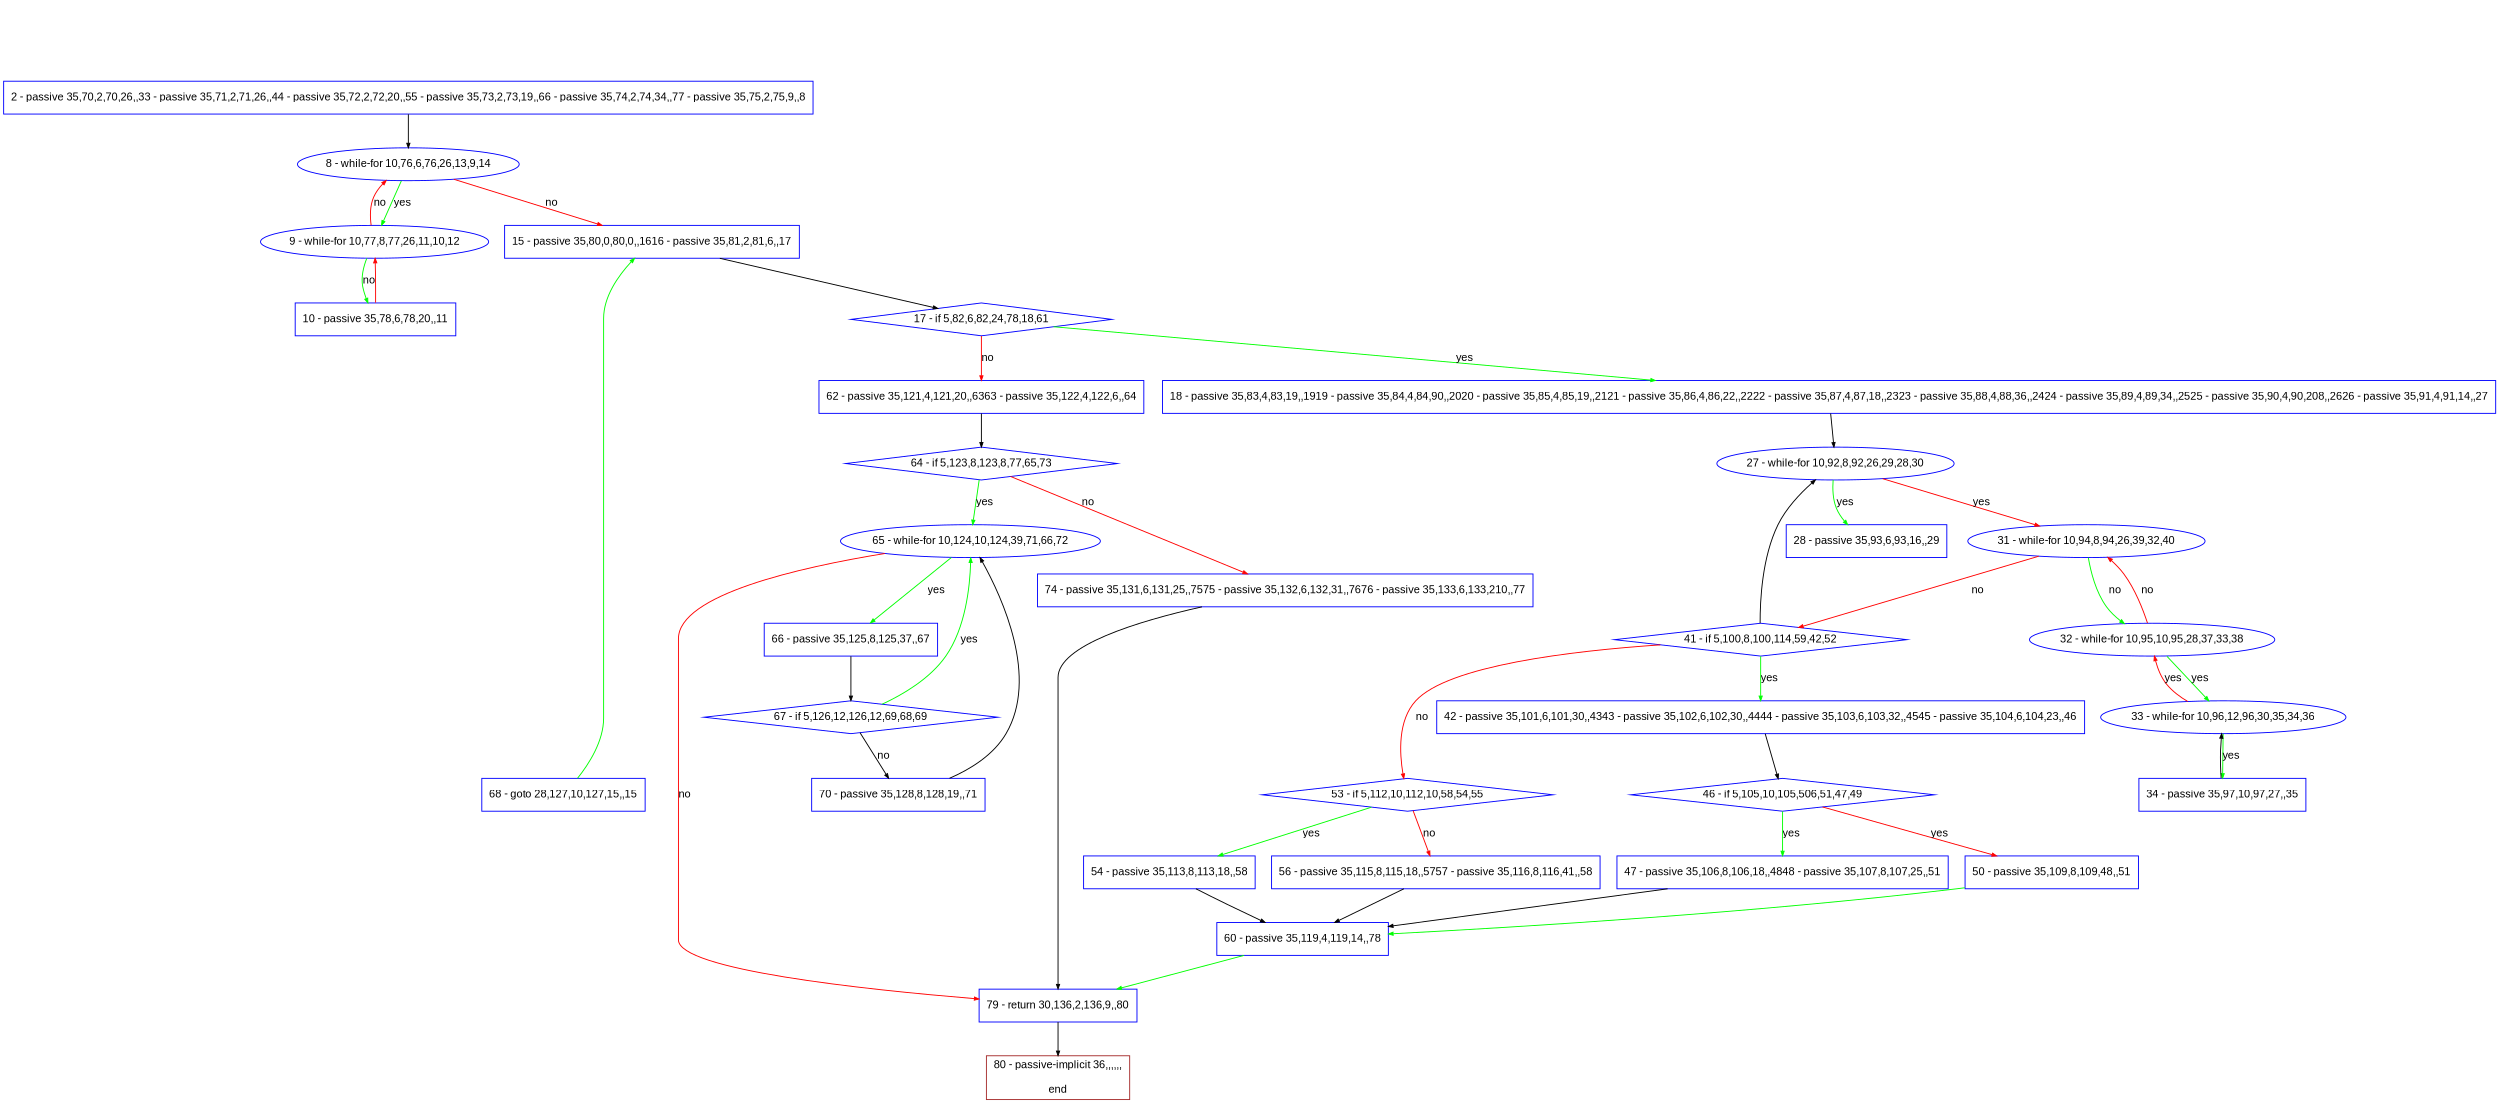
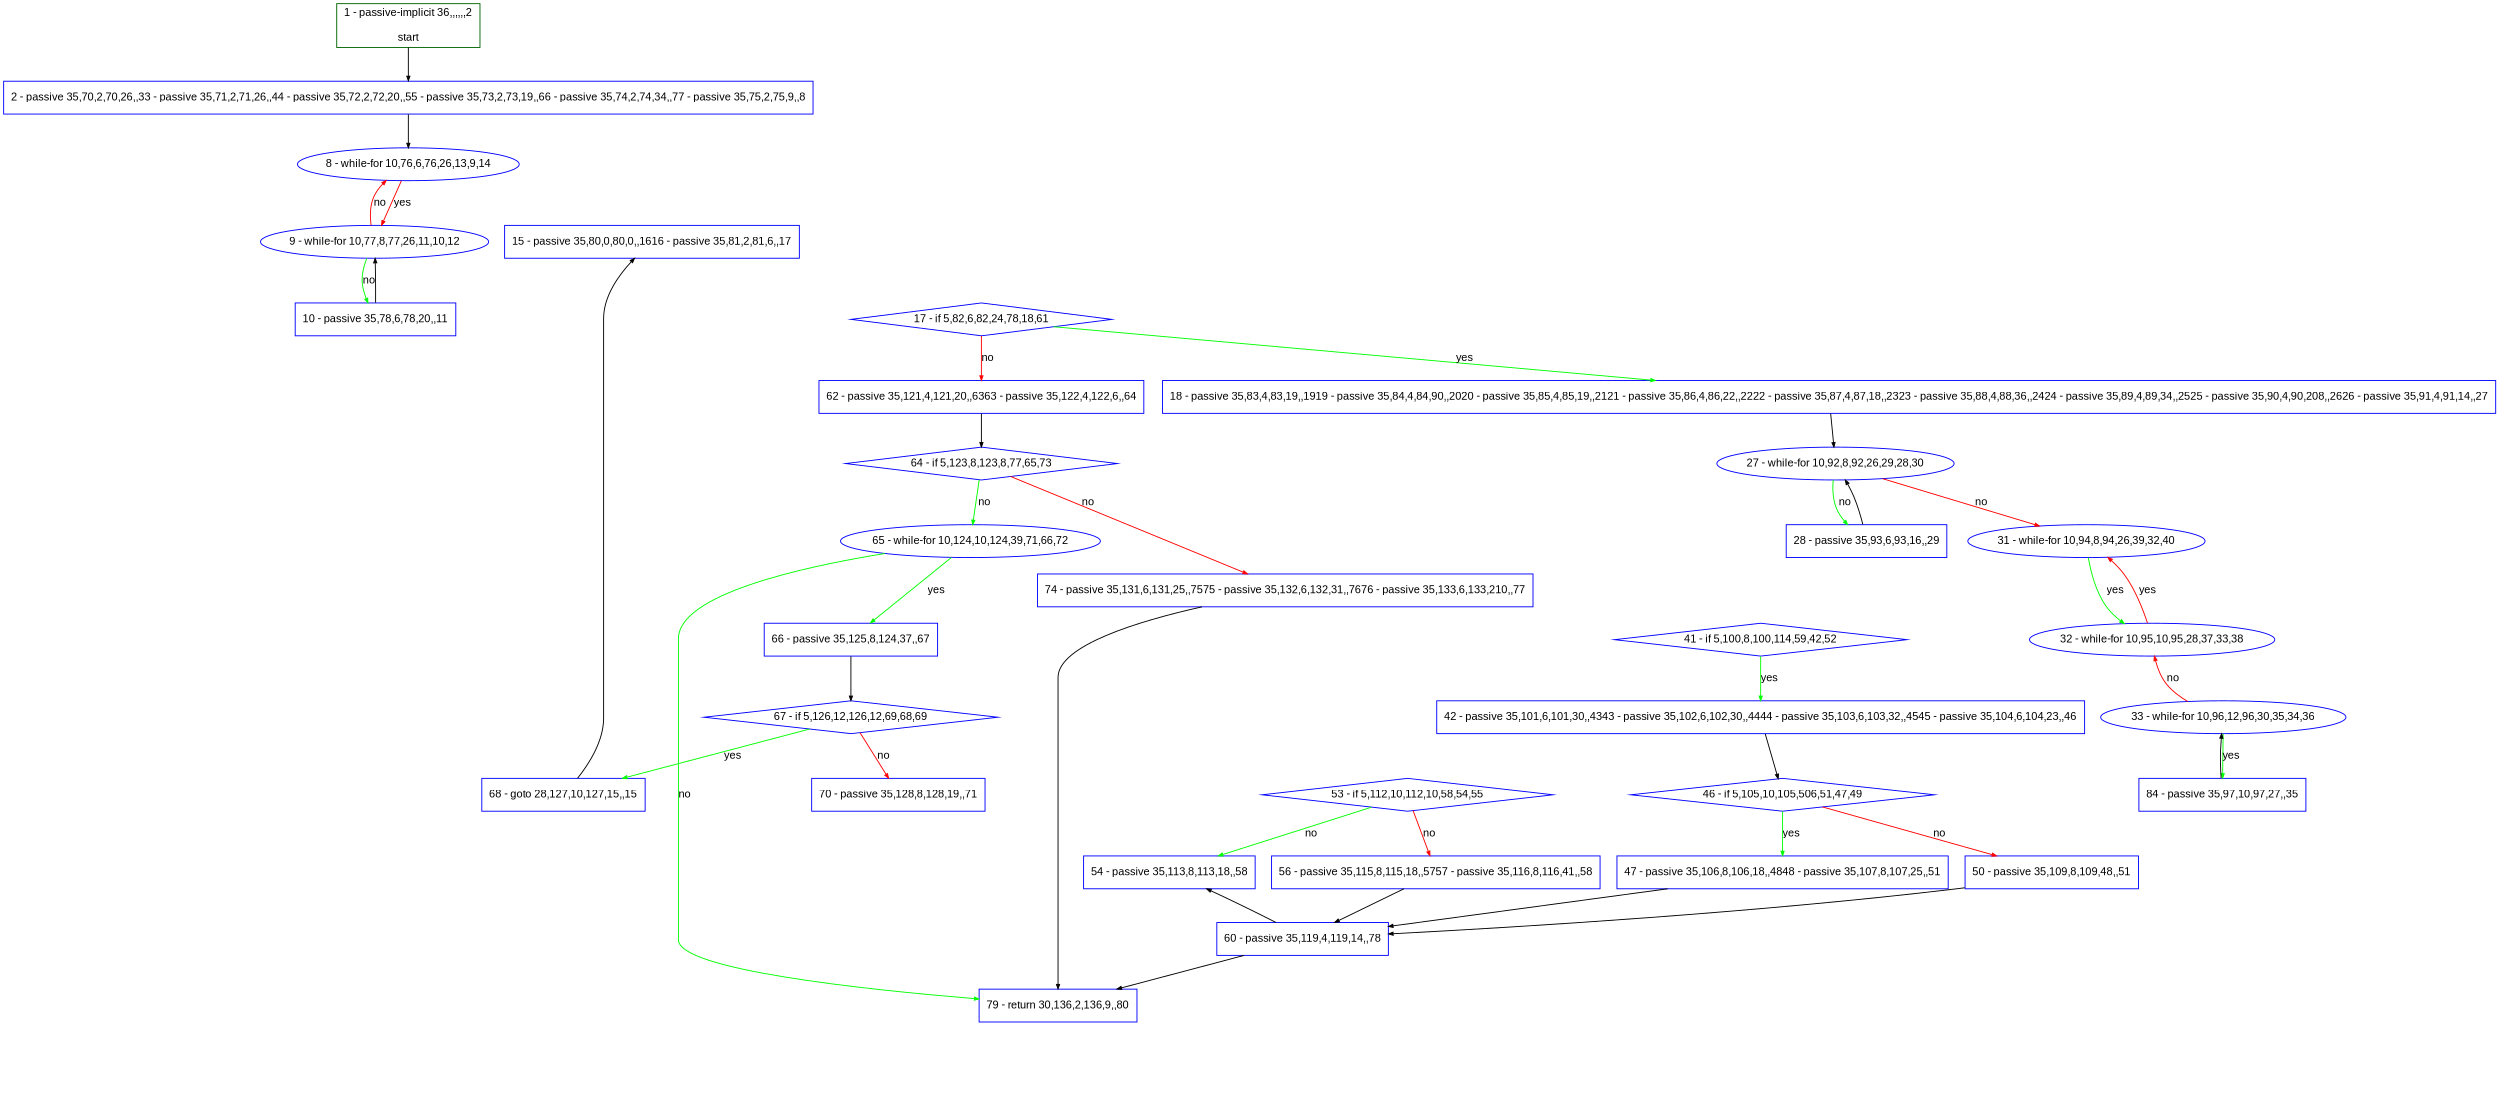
none -> (408, 26)
(392, 201) -> (392, 201)
(526, 202) -> none
(376, 283) -> (376, 283)
(826, 283) -> none
(985, 502) -> (985, 502)
(1845, 502) -> (1845, 502)
(1981, 502) -> (1981, 502)
(604, 519) -> (604, 519)
(1770, 547) -> (1857, 504)
(2115, 590) -> (2115, 590)
(2148, 590) -> (2148, 590)
(1921, 591) -> none
(851, 640) -> (851, 640)
(950, 649) -> (718, 753)
(1496, 666) -> none
(2186, 677) -> none
(2173, 678) -> (2173, 678)
(1019, 682) -> none
(873, 754) -> (873, 754)
(2222, 795) -> (2222, 795)
(678, 826) -> (678, 826)
(1311, 834) -> (1311, 834)
(1940, 834) -> (1940, 834)
(1228, 905) -> (1243, 906)
(1680, 915) -> (1680, 915)
(1183, 972) -> (1183, 972)
(1058, 1078) -> none
